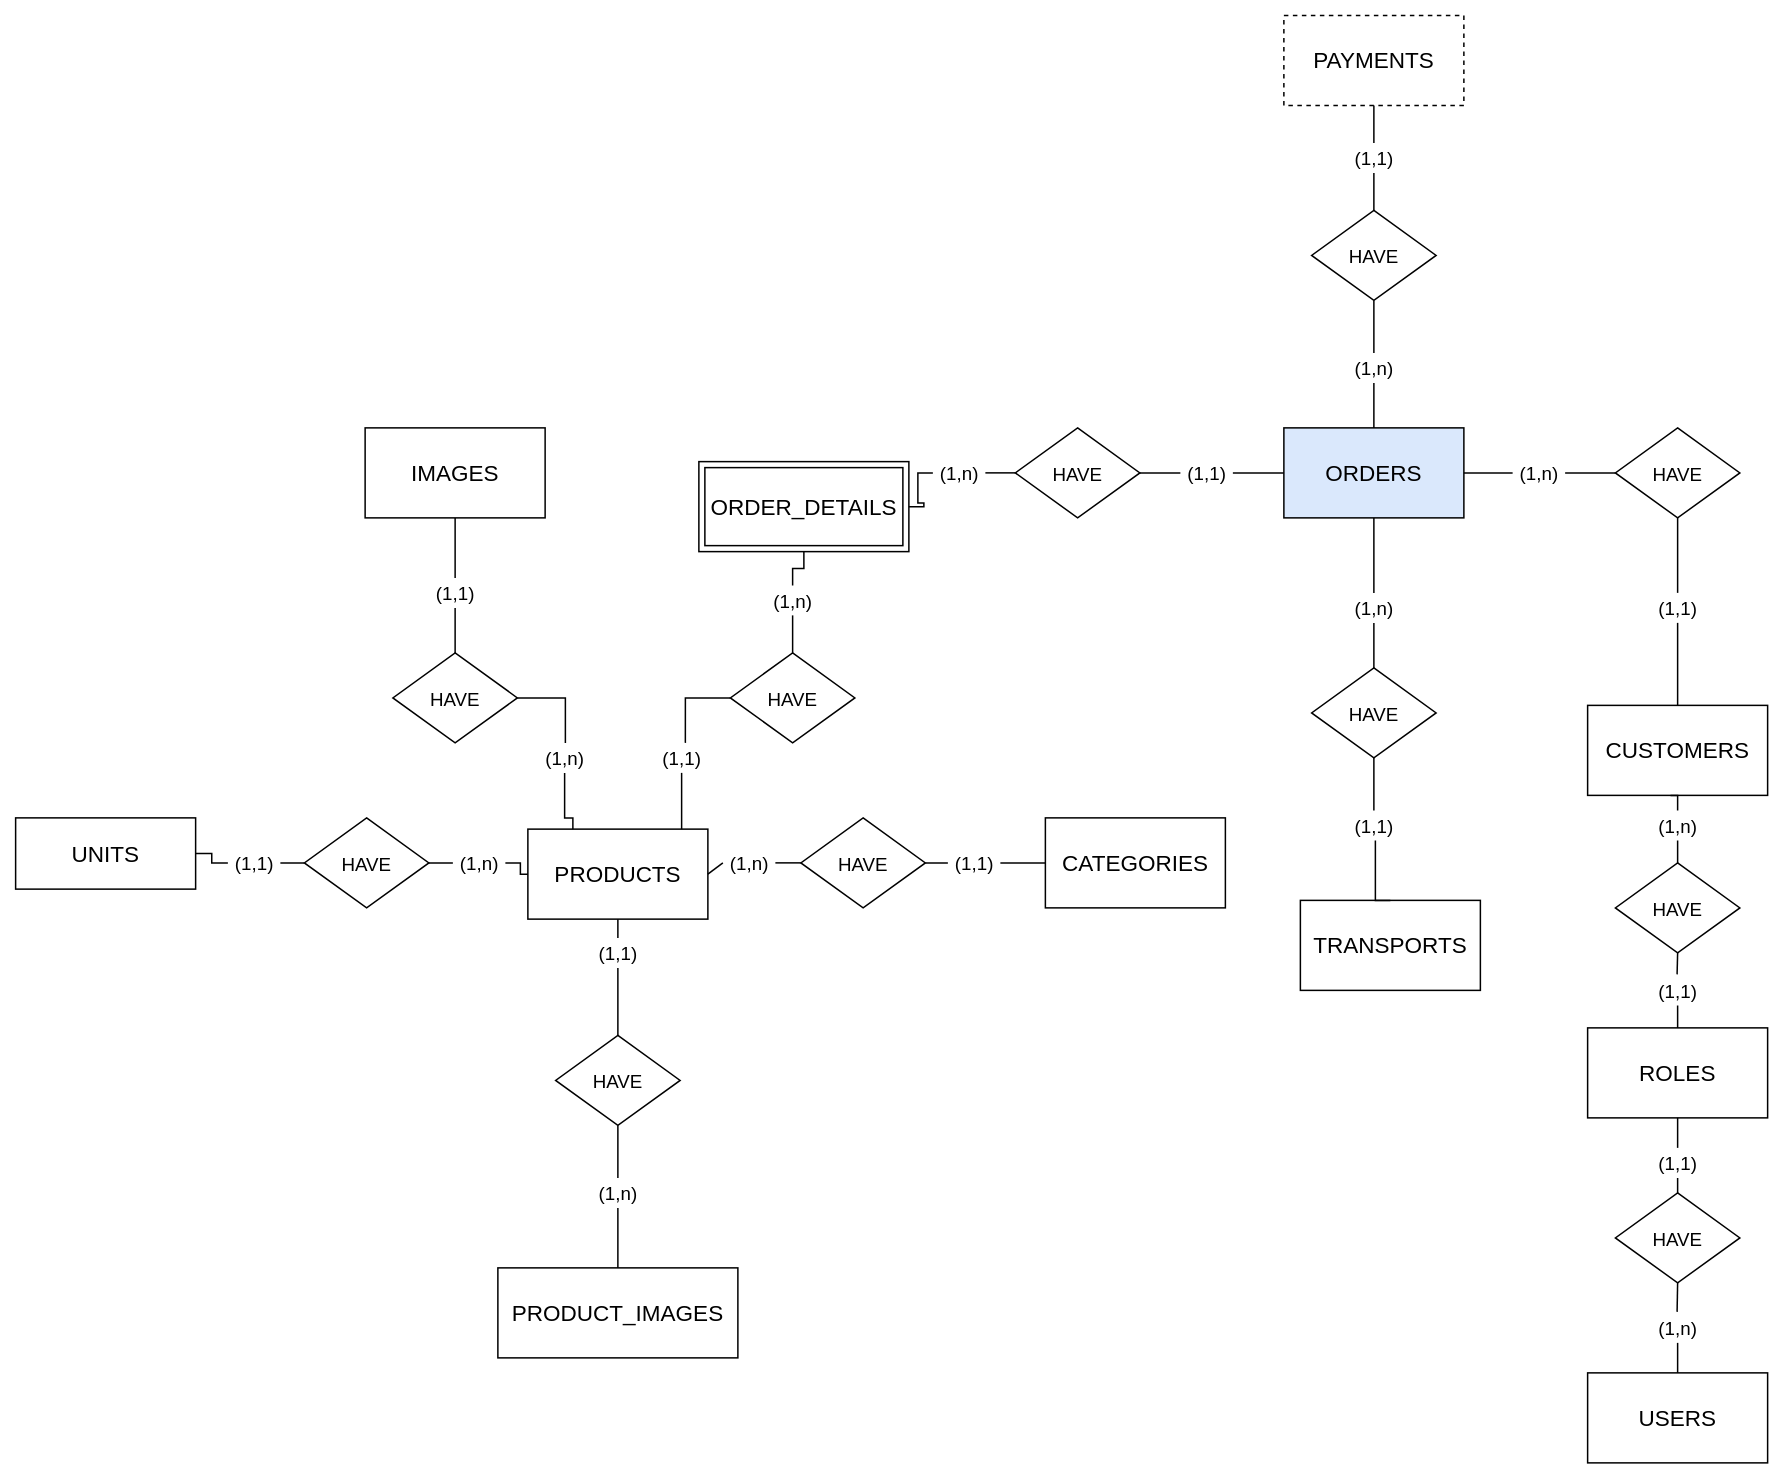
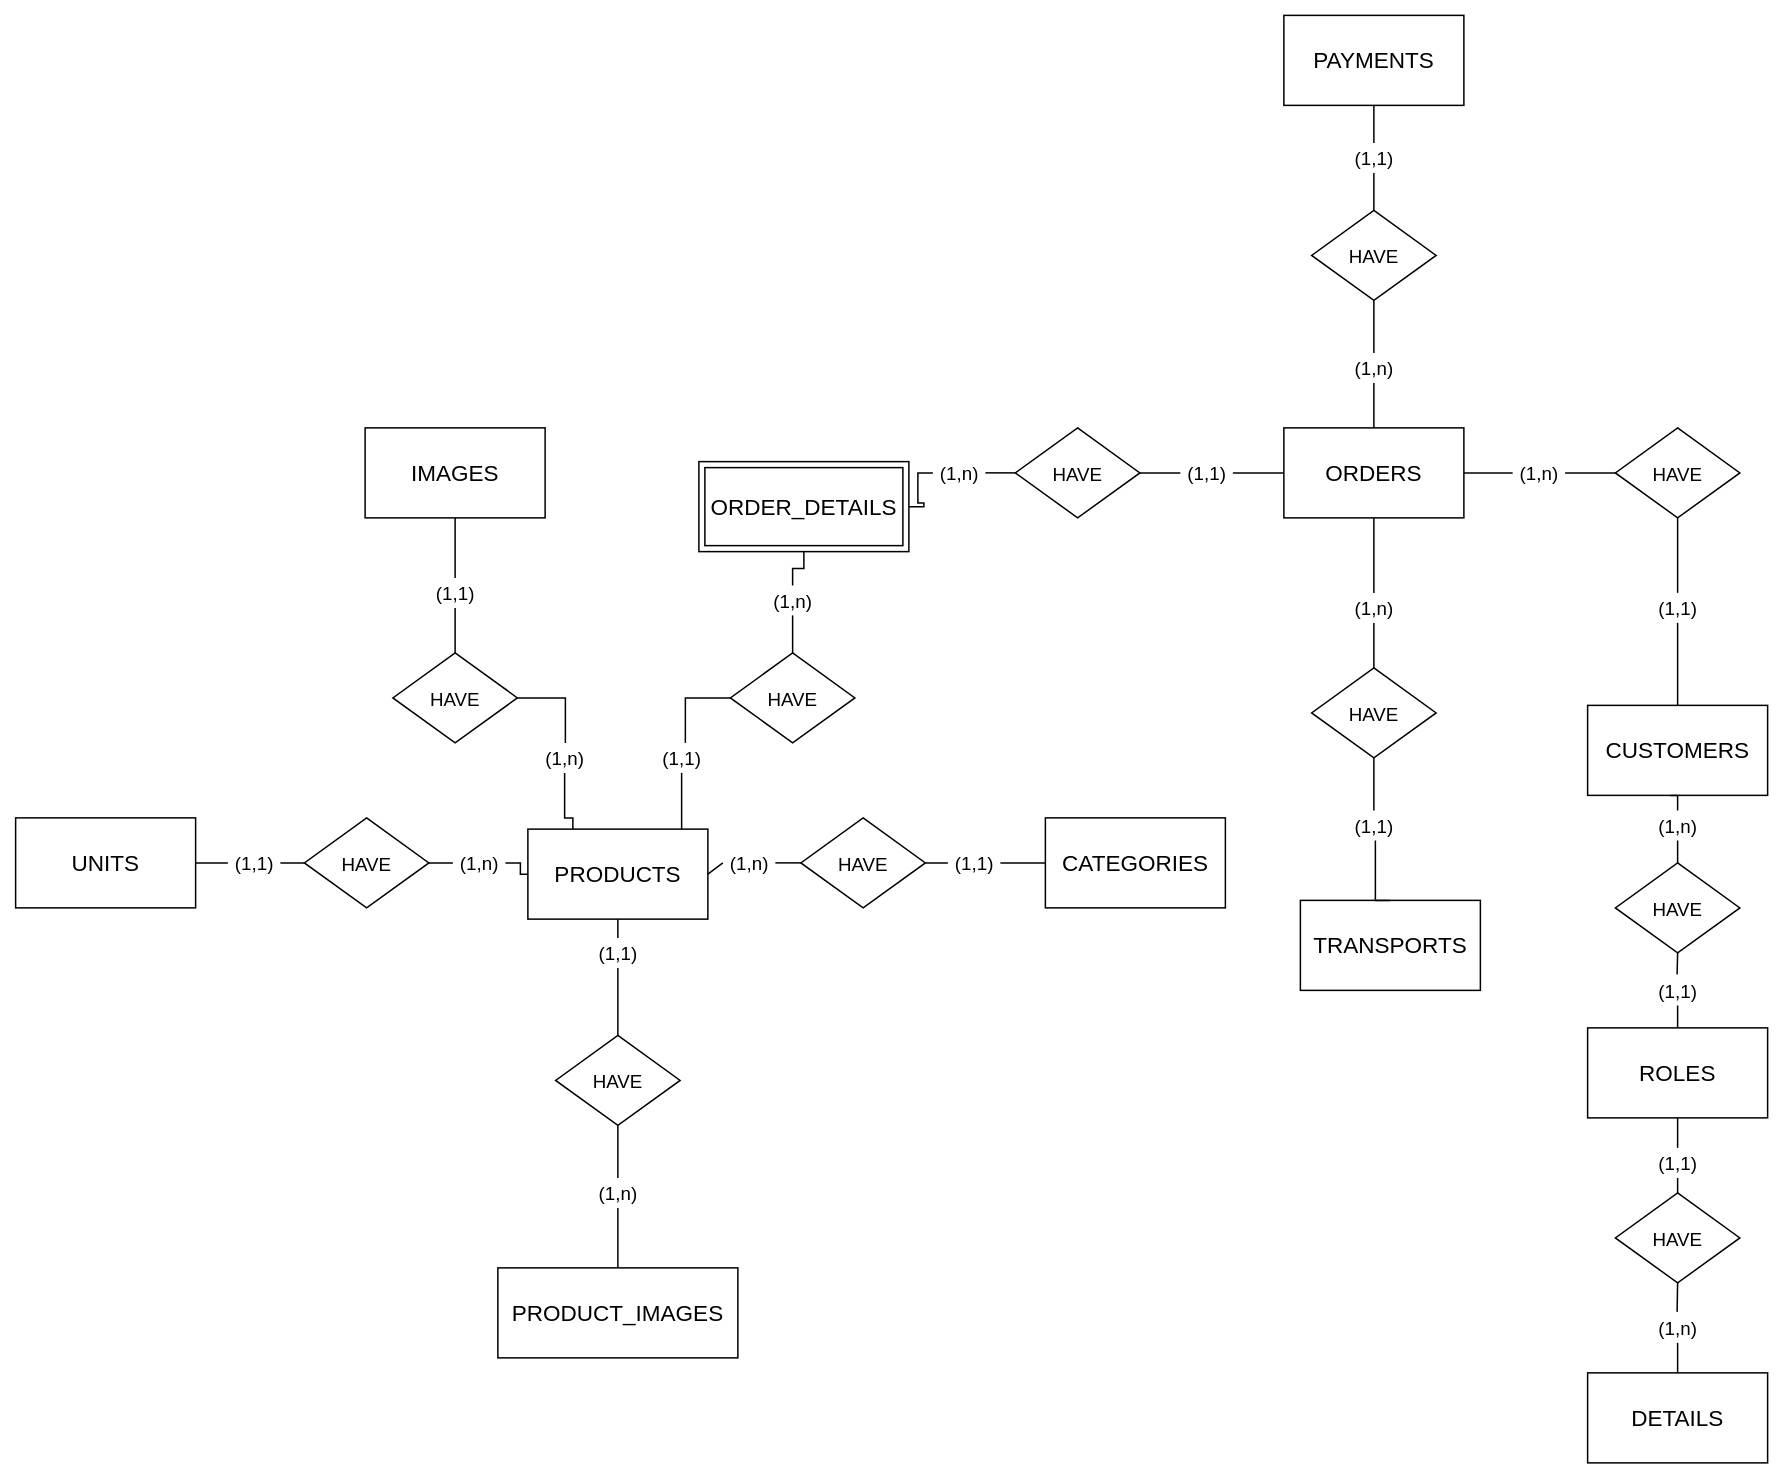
(1374, 60) -> (1374, 60)
(1374, 473) -> (1374, 473)
(105, 854) -> (105, 863)
(1677, 1418) -> (1677, 1418)
